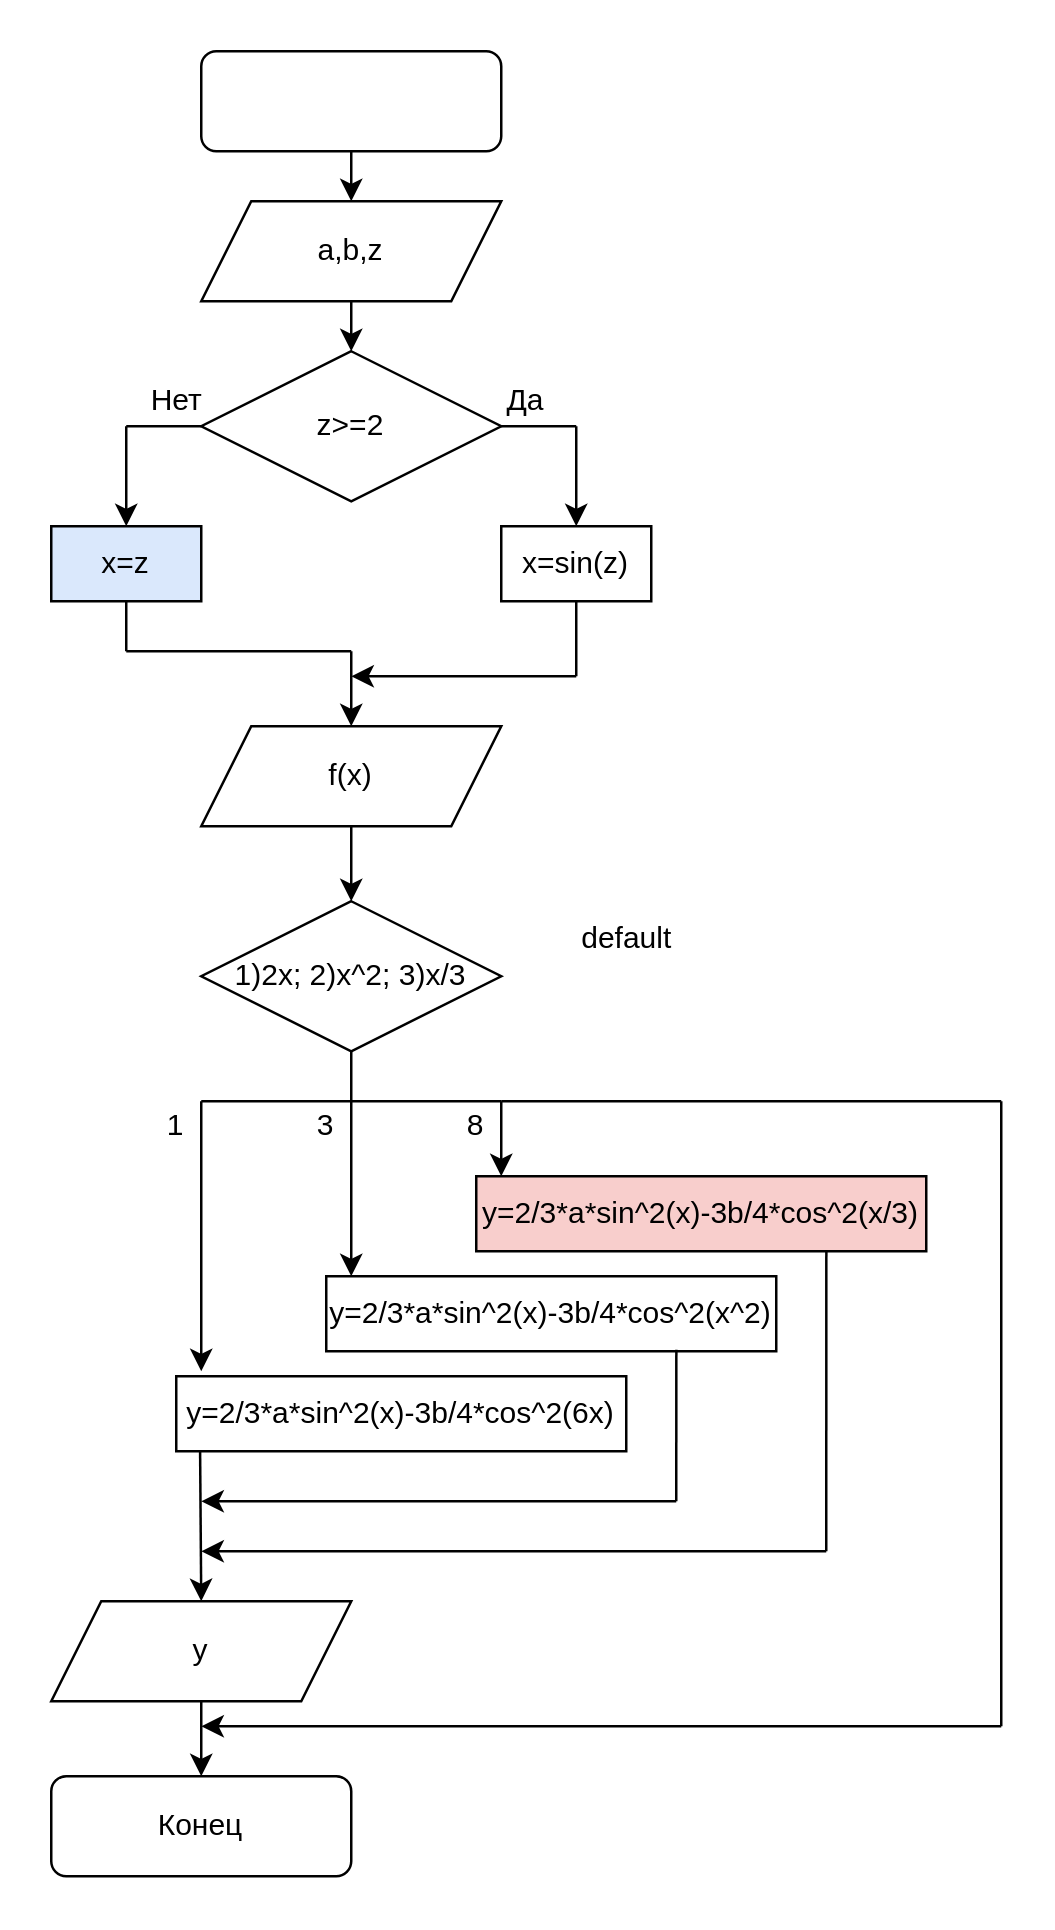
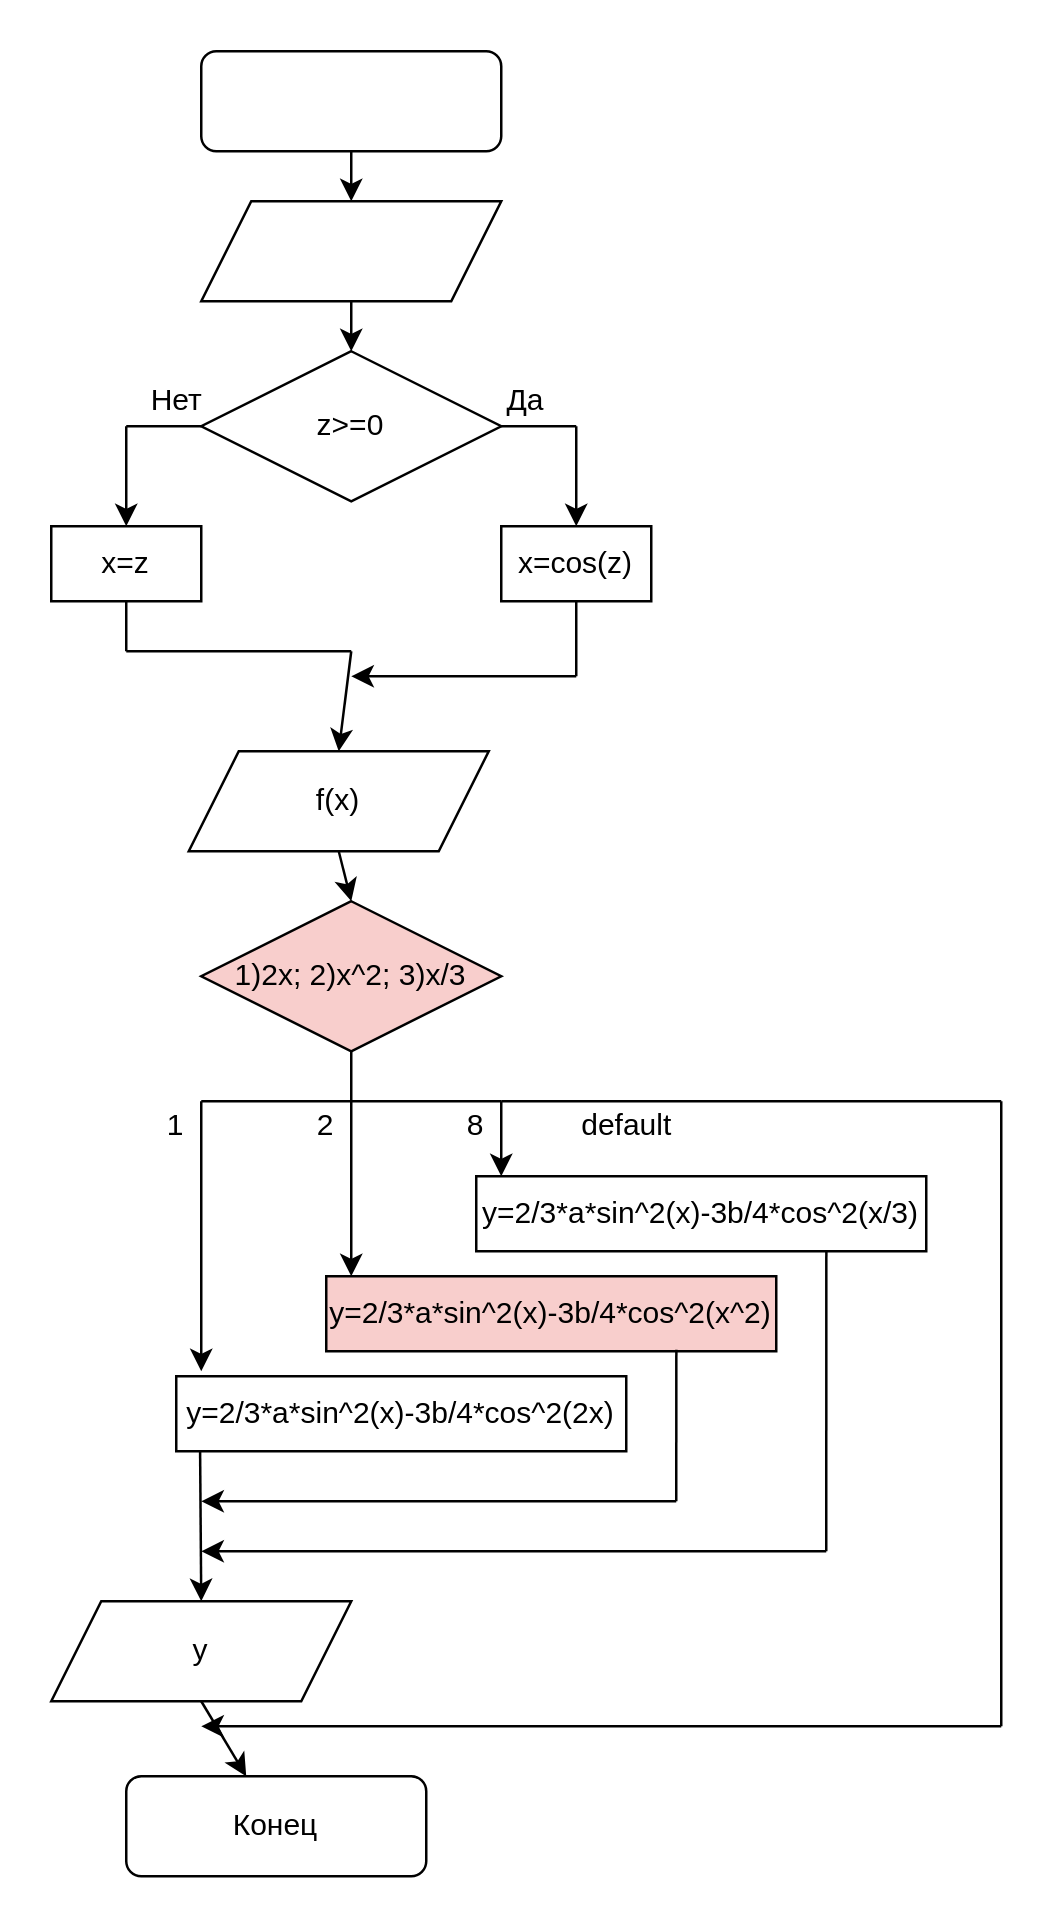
(351, 251) -> none
(351, 426) -> (351, 426)
(126, 564) -> (126, 564)
(576, 564) -> (576, 564)
(351, 776) -> (339, 801)
(626, 939) -> (626, 1126)
(351, 976) -> (351, 976)
(326, 1126) -> (326, 1126)
(701, 1214) -> (701, 1214)
(551, 1314) -> (551, 1314)
(401, 1414) -> (401, 1414)
(201, 1826) -> (276, 1826)
